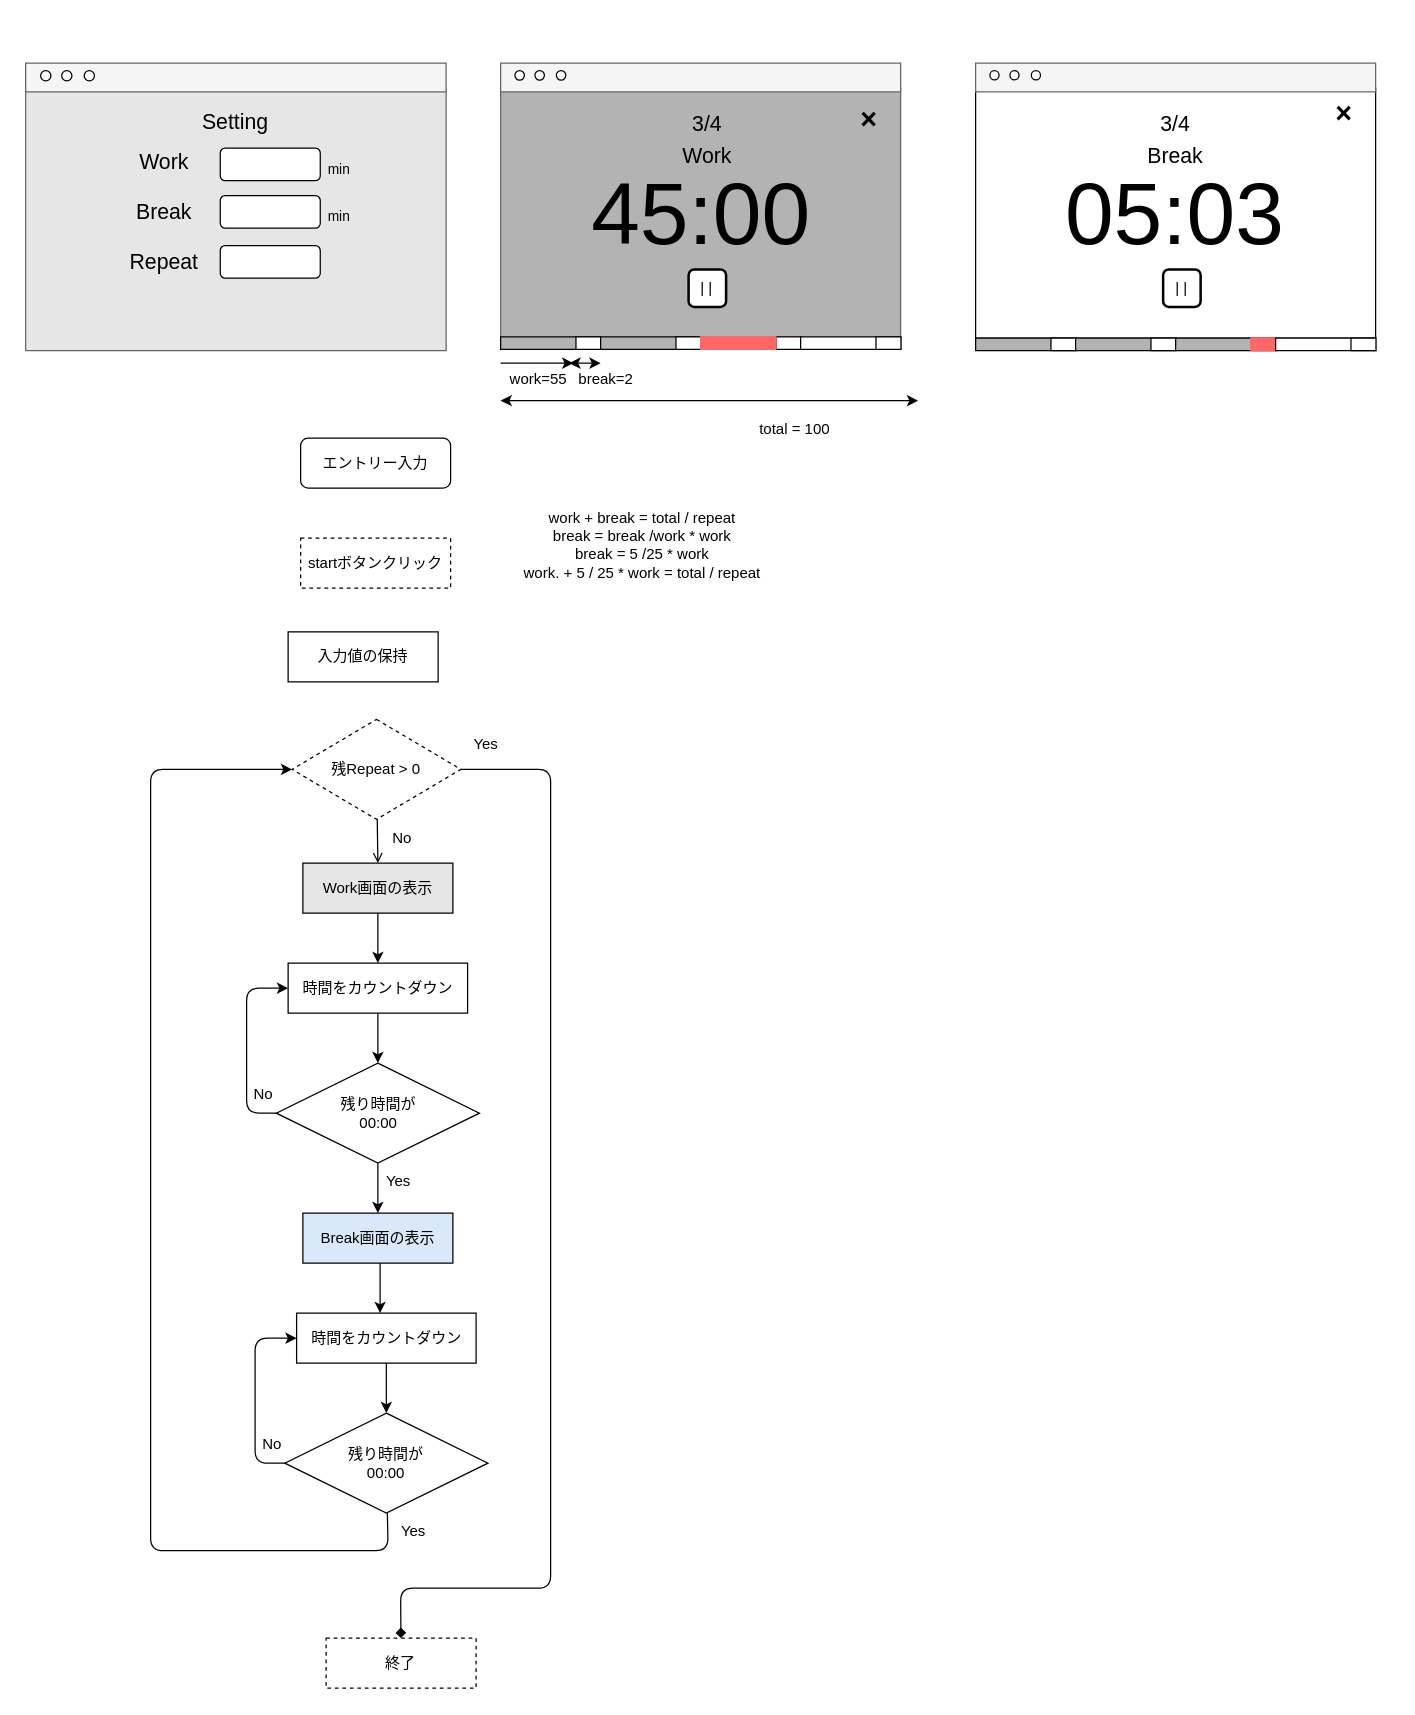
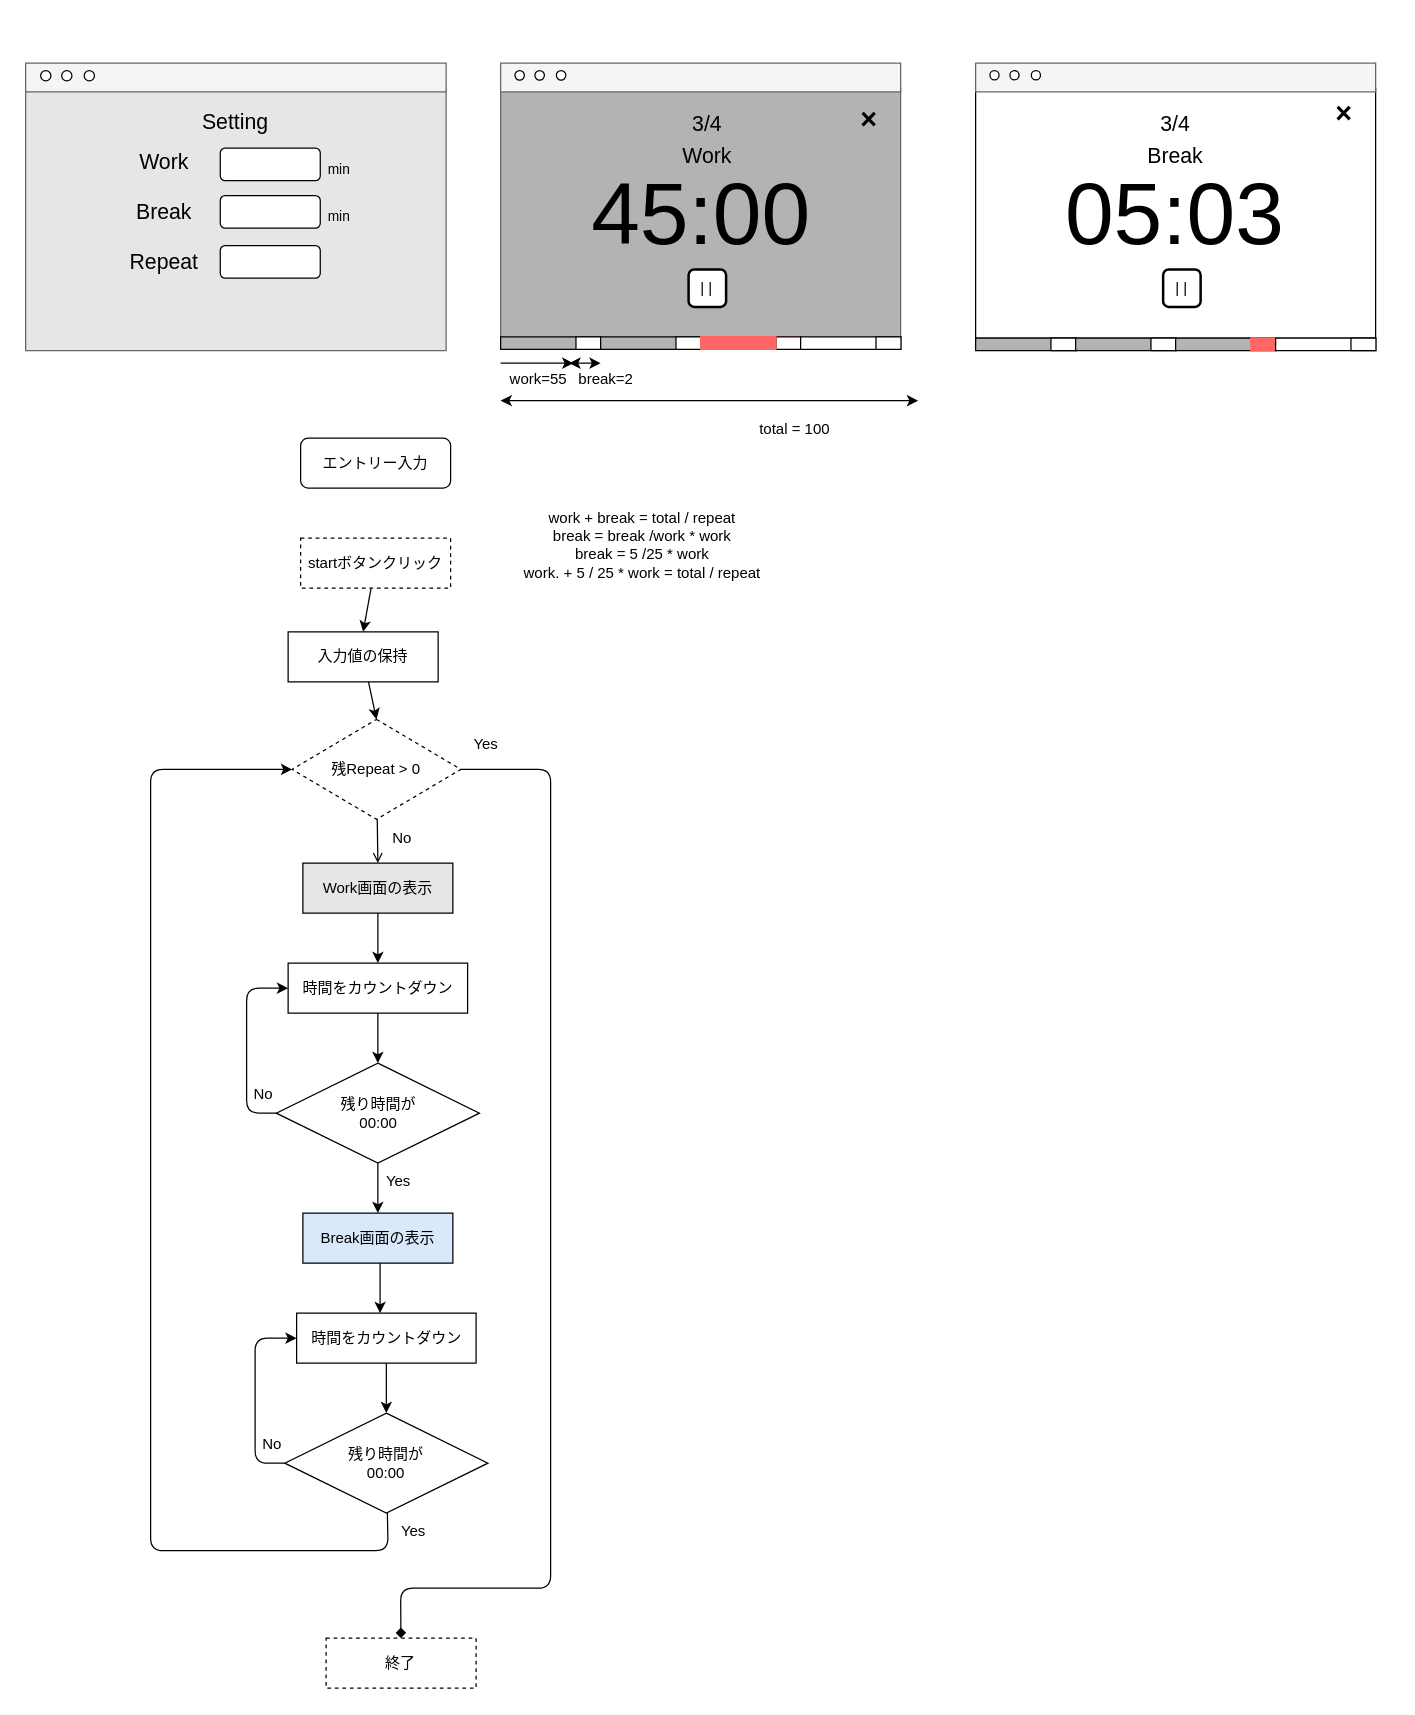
none -> (368, 606)
none -> (372, 697)
